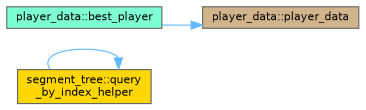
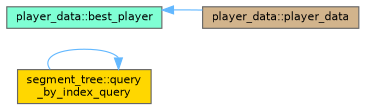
(177, 25) -> (188, 10)
(84, 87) -> (84, 87)
